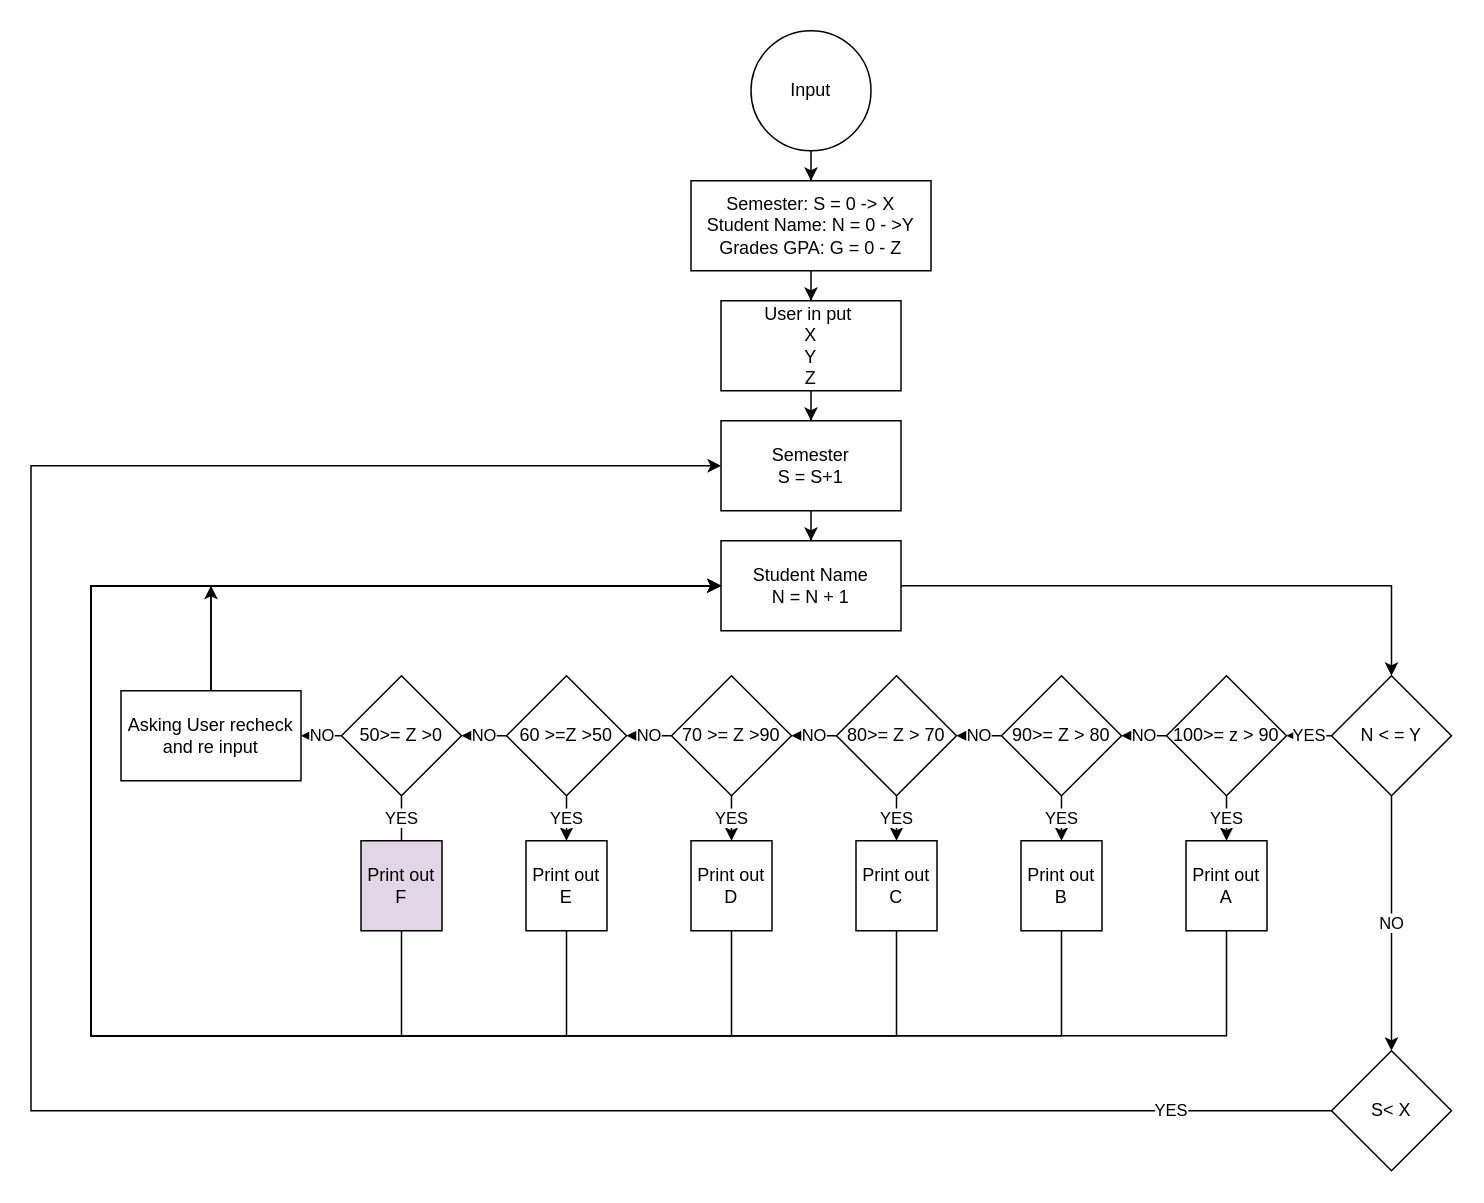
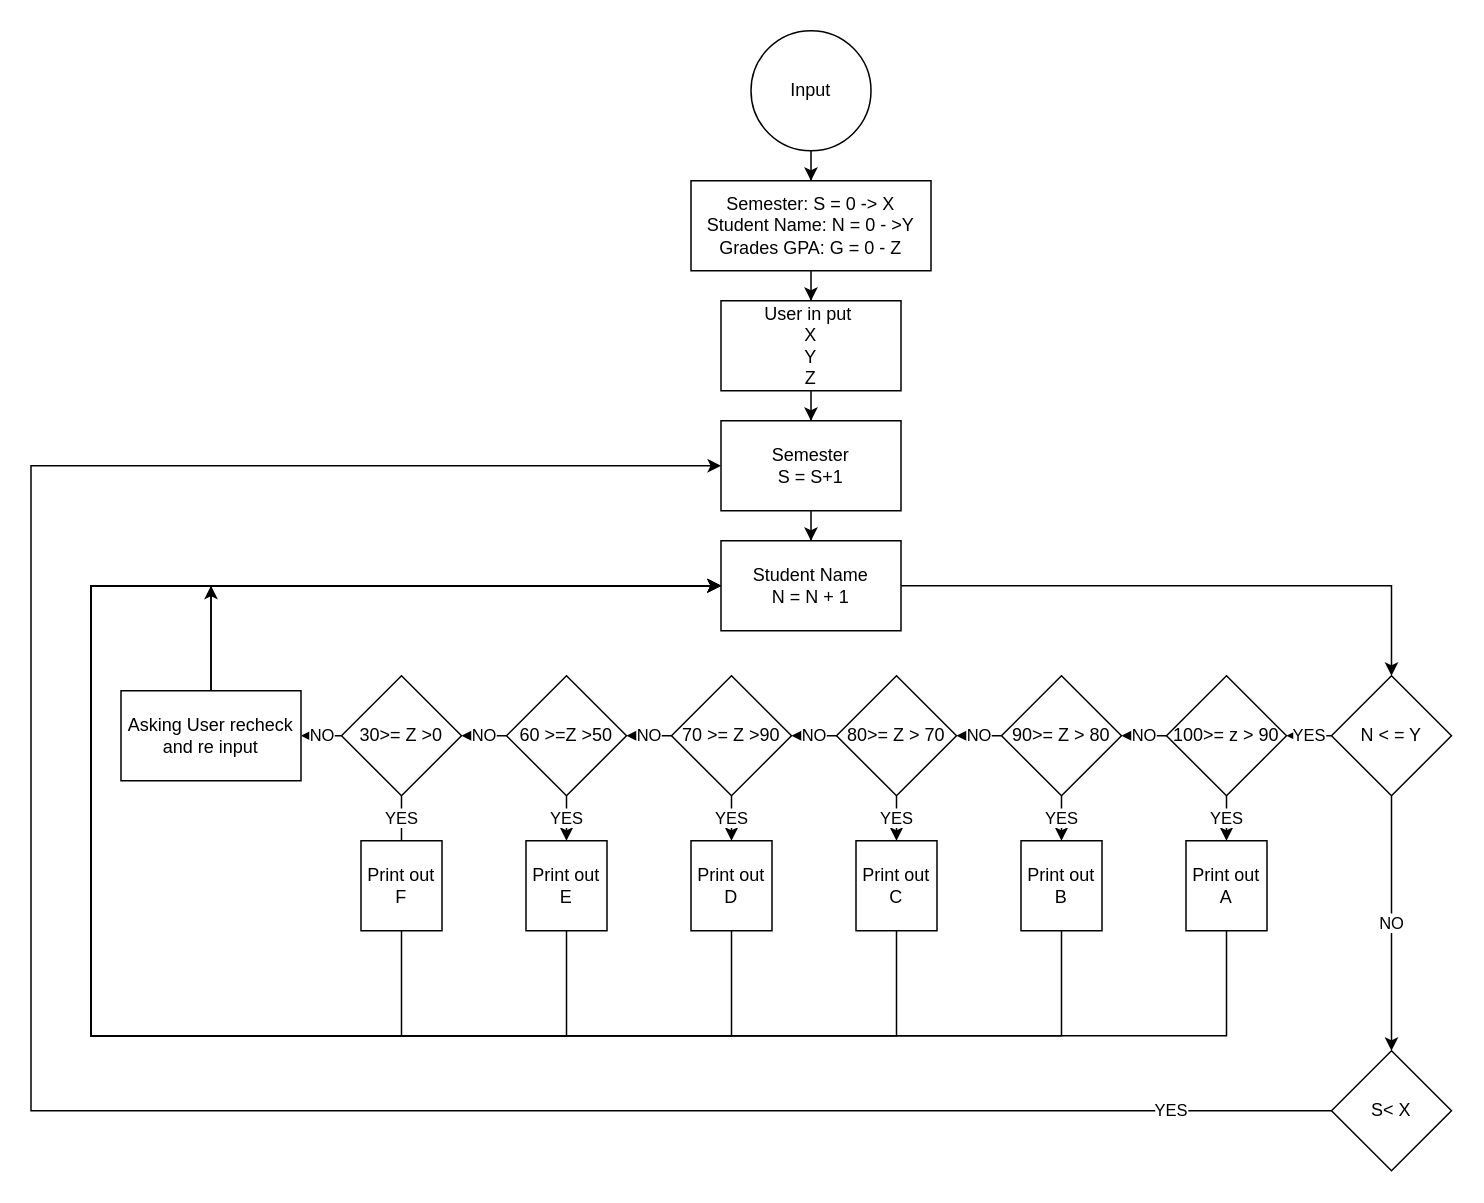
(401, 736) -> (401, 736)
(401, 886) -> (401, 886)
